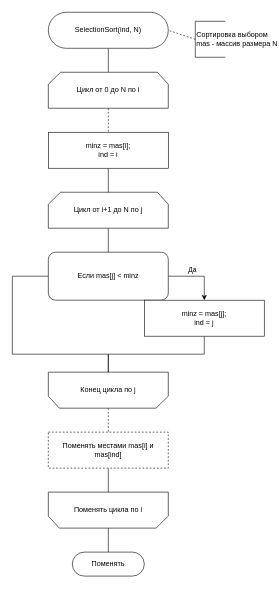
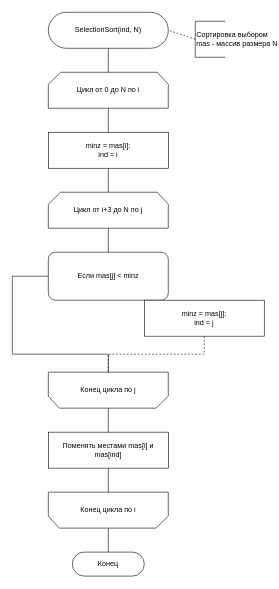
(108, 119) -> (108, 119)
(108, 210) -> (108, 210)
(204, 294) -> none
(166, 354) -> (166, 354)
(108, 420) -> (108, 420)
(108, 450) -> (108, 450)
(108, 510) -> (108, 510)
(108, 564) -> (108, 564)
